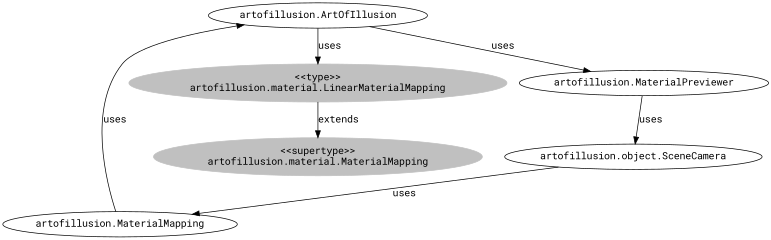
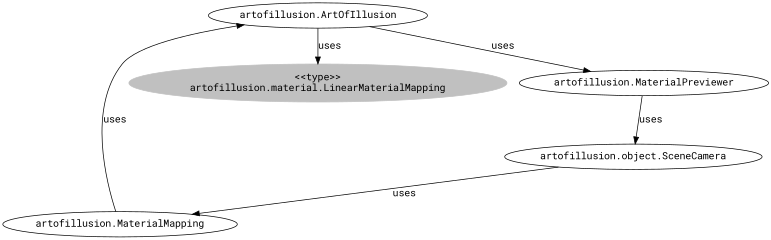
(318, 157) -> none
